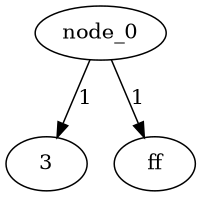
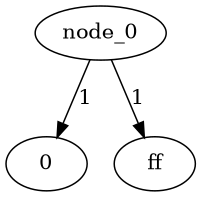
(47, 164) -> (47, 164)
